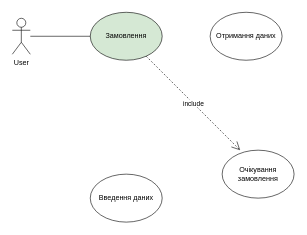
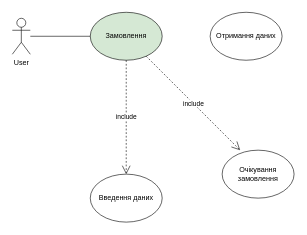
none -> (126, 117)
